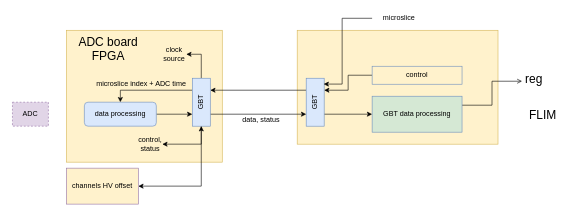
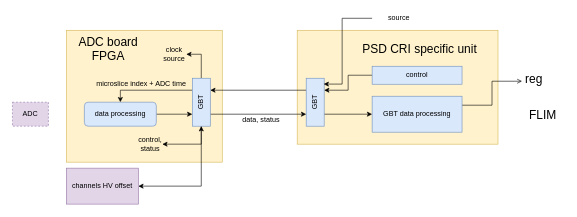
(399, 18) -> (399, 18)
none -> (420, 48)
(417, 75) -> (417, 75)
(417, 114) -> (417, 114)
(102, 186) -> (102, 186)
